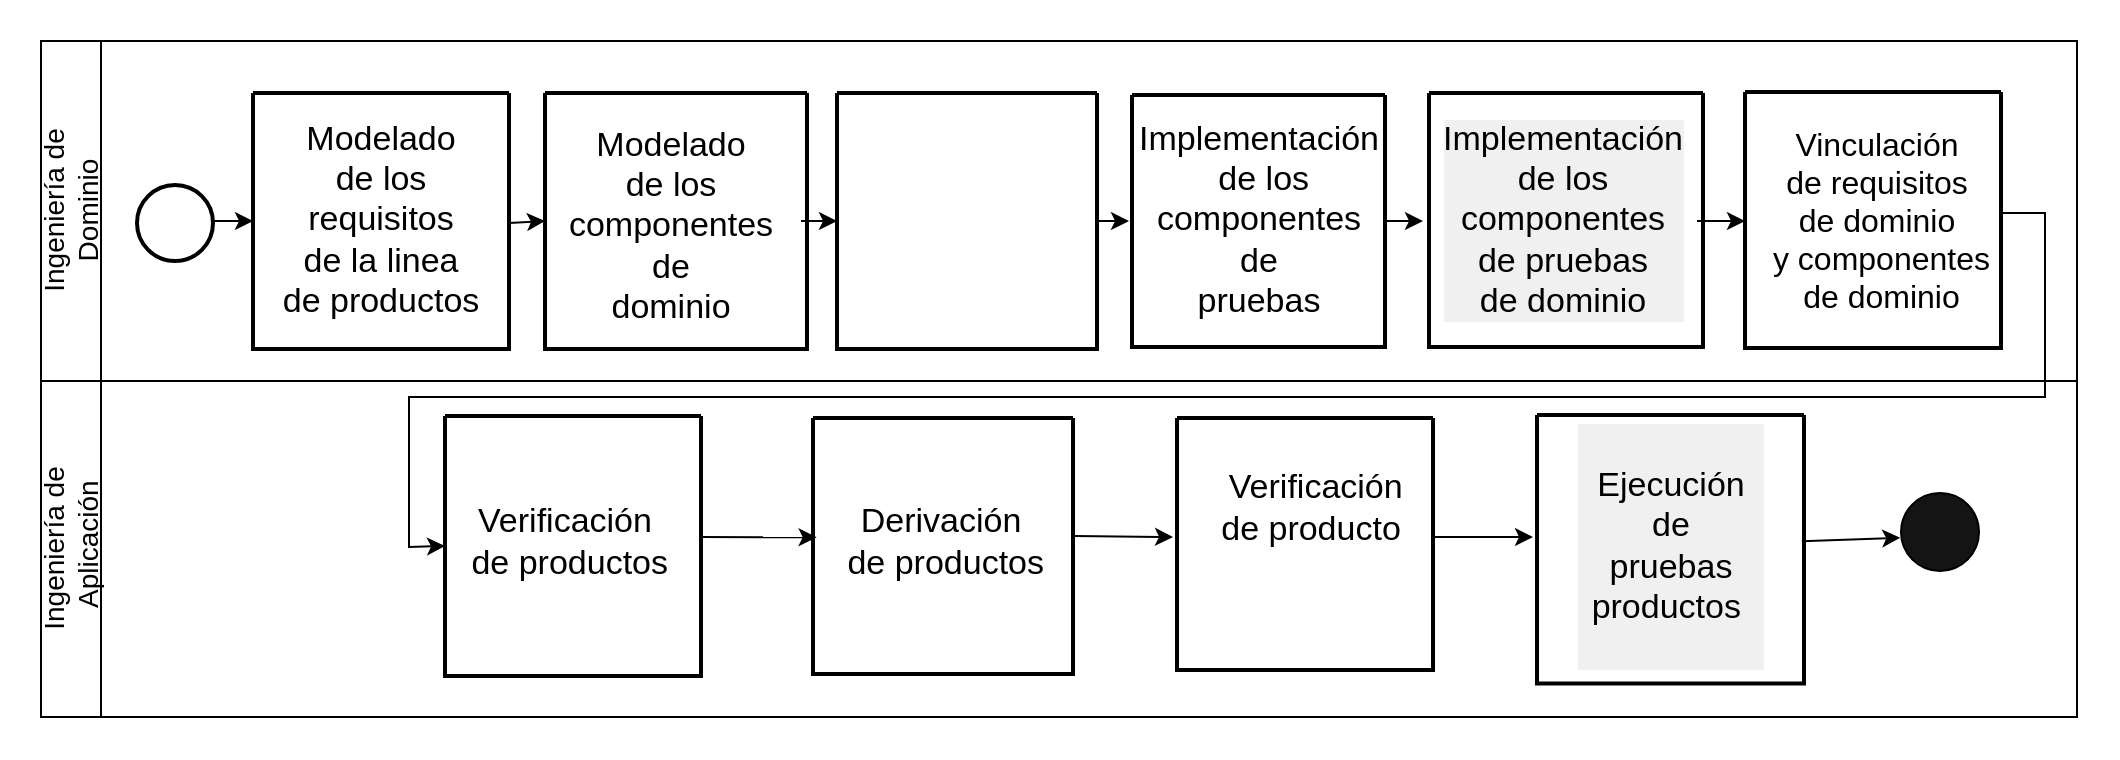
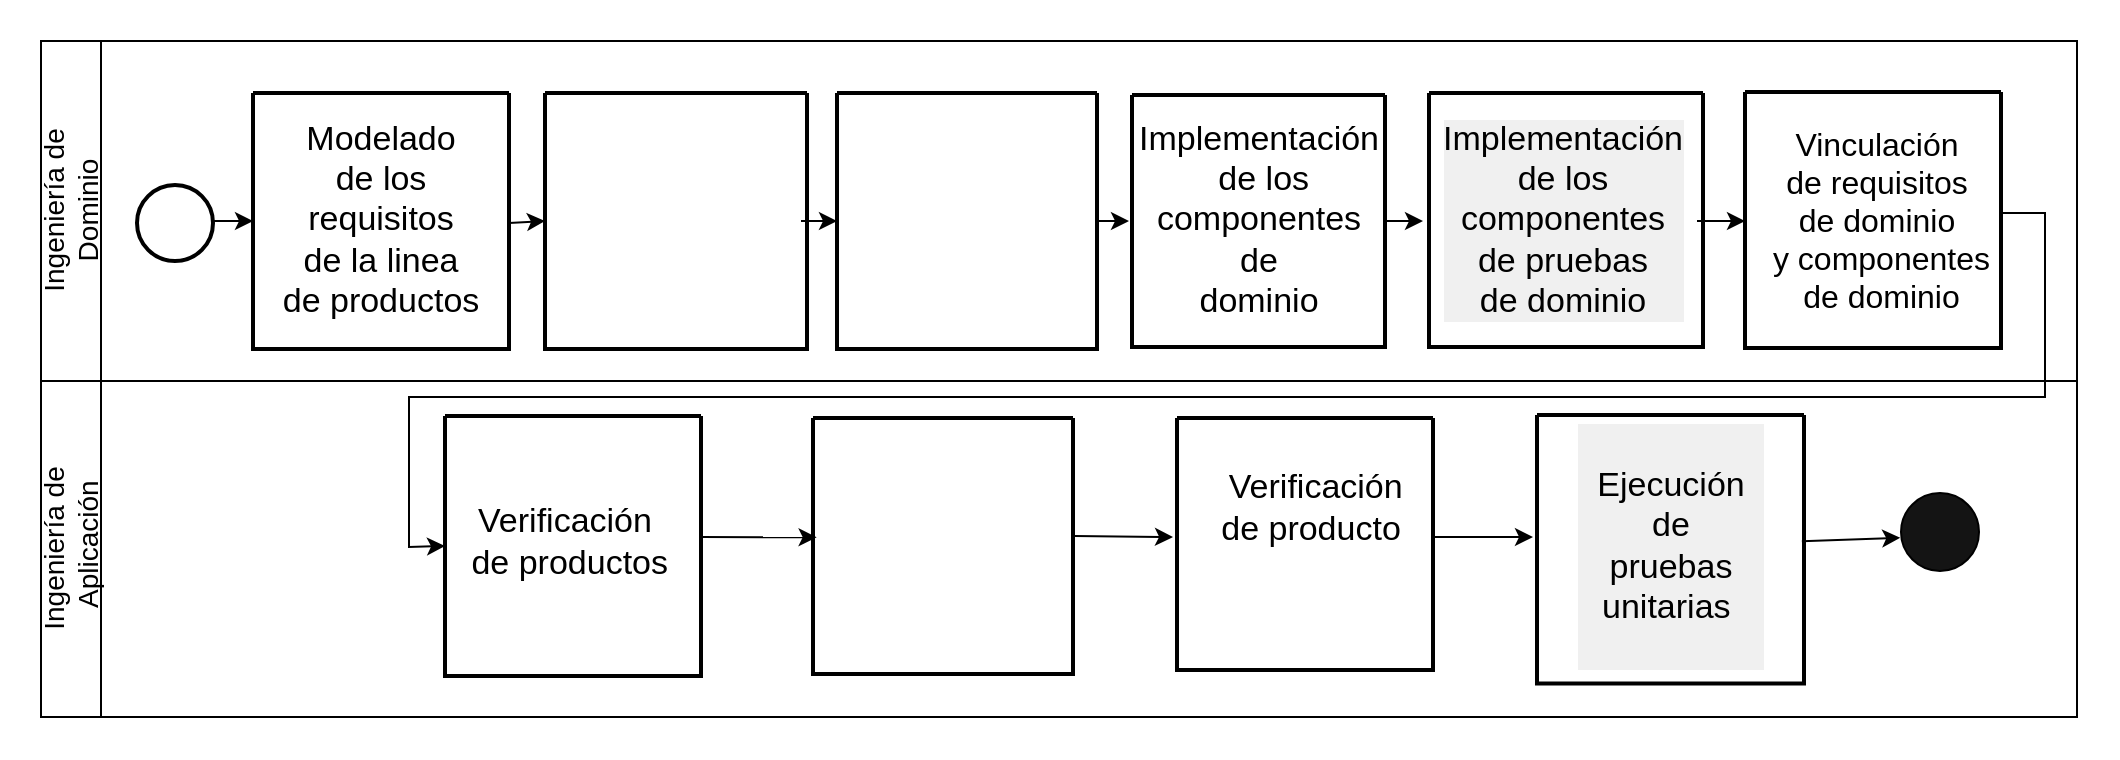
(1260, 221) -> (1260, 221)
(671, 227) -> none
(941, 543) -> none
(1672, 547) -> (1672, 547)
